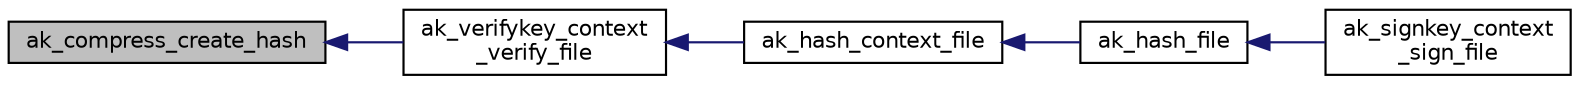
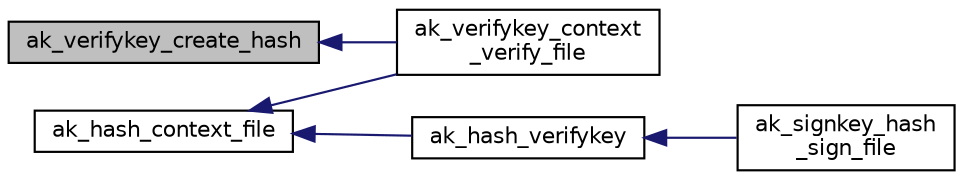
(167, 42) -> (164, 42)
(716, 42) -> (334, 90)
(1164, 42) -> (528, 138)
(1448, 42) -> (846, 138)
